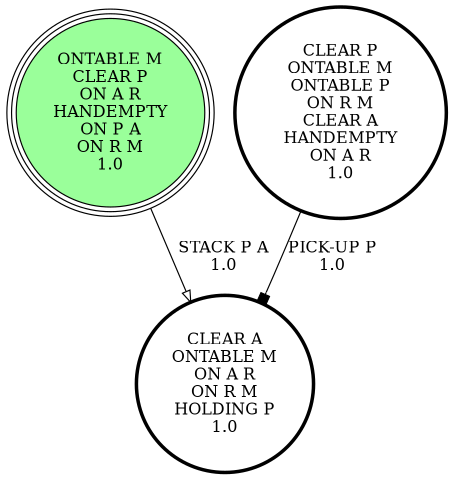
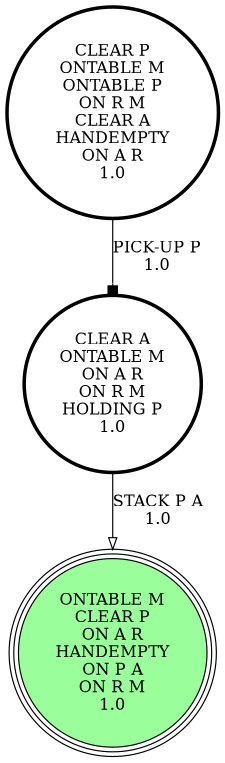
(168, 250) -> (113, 505)
